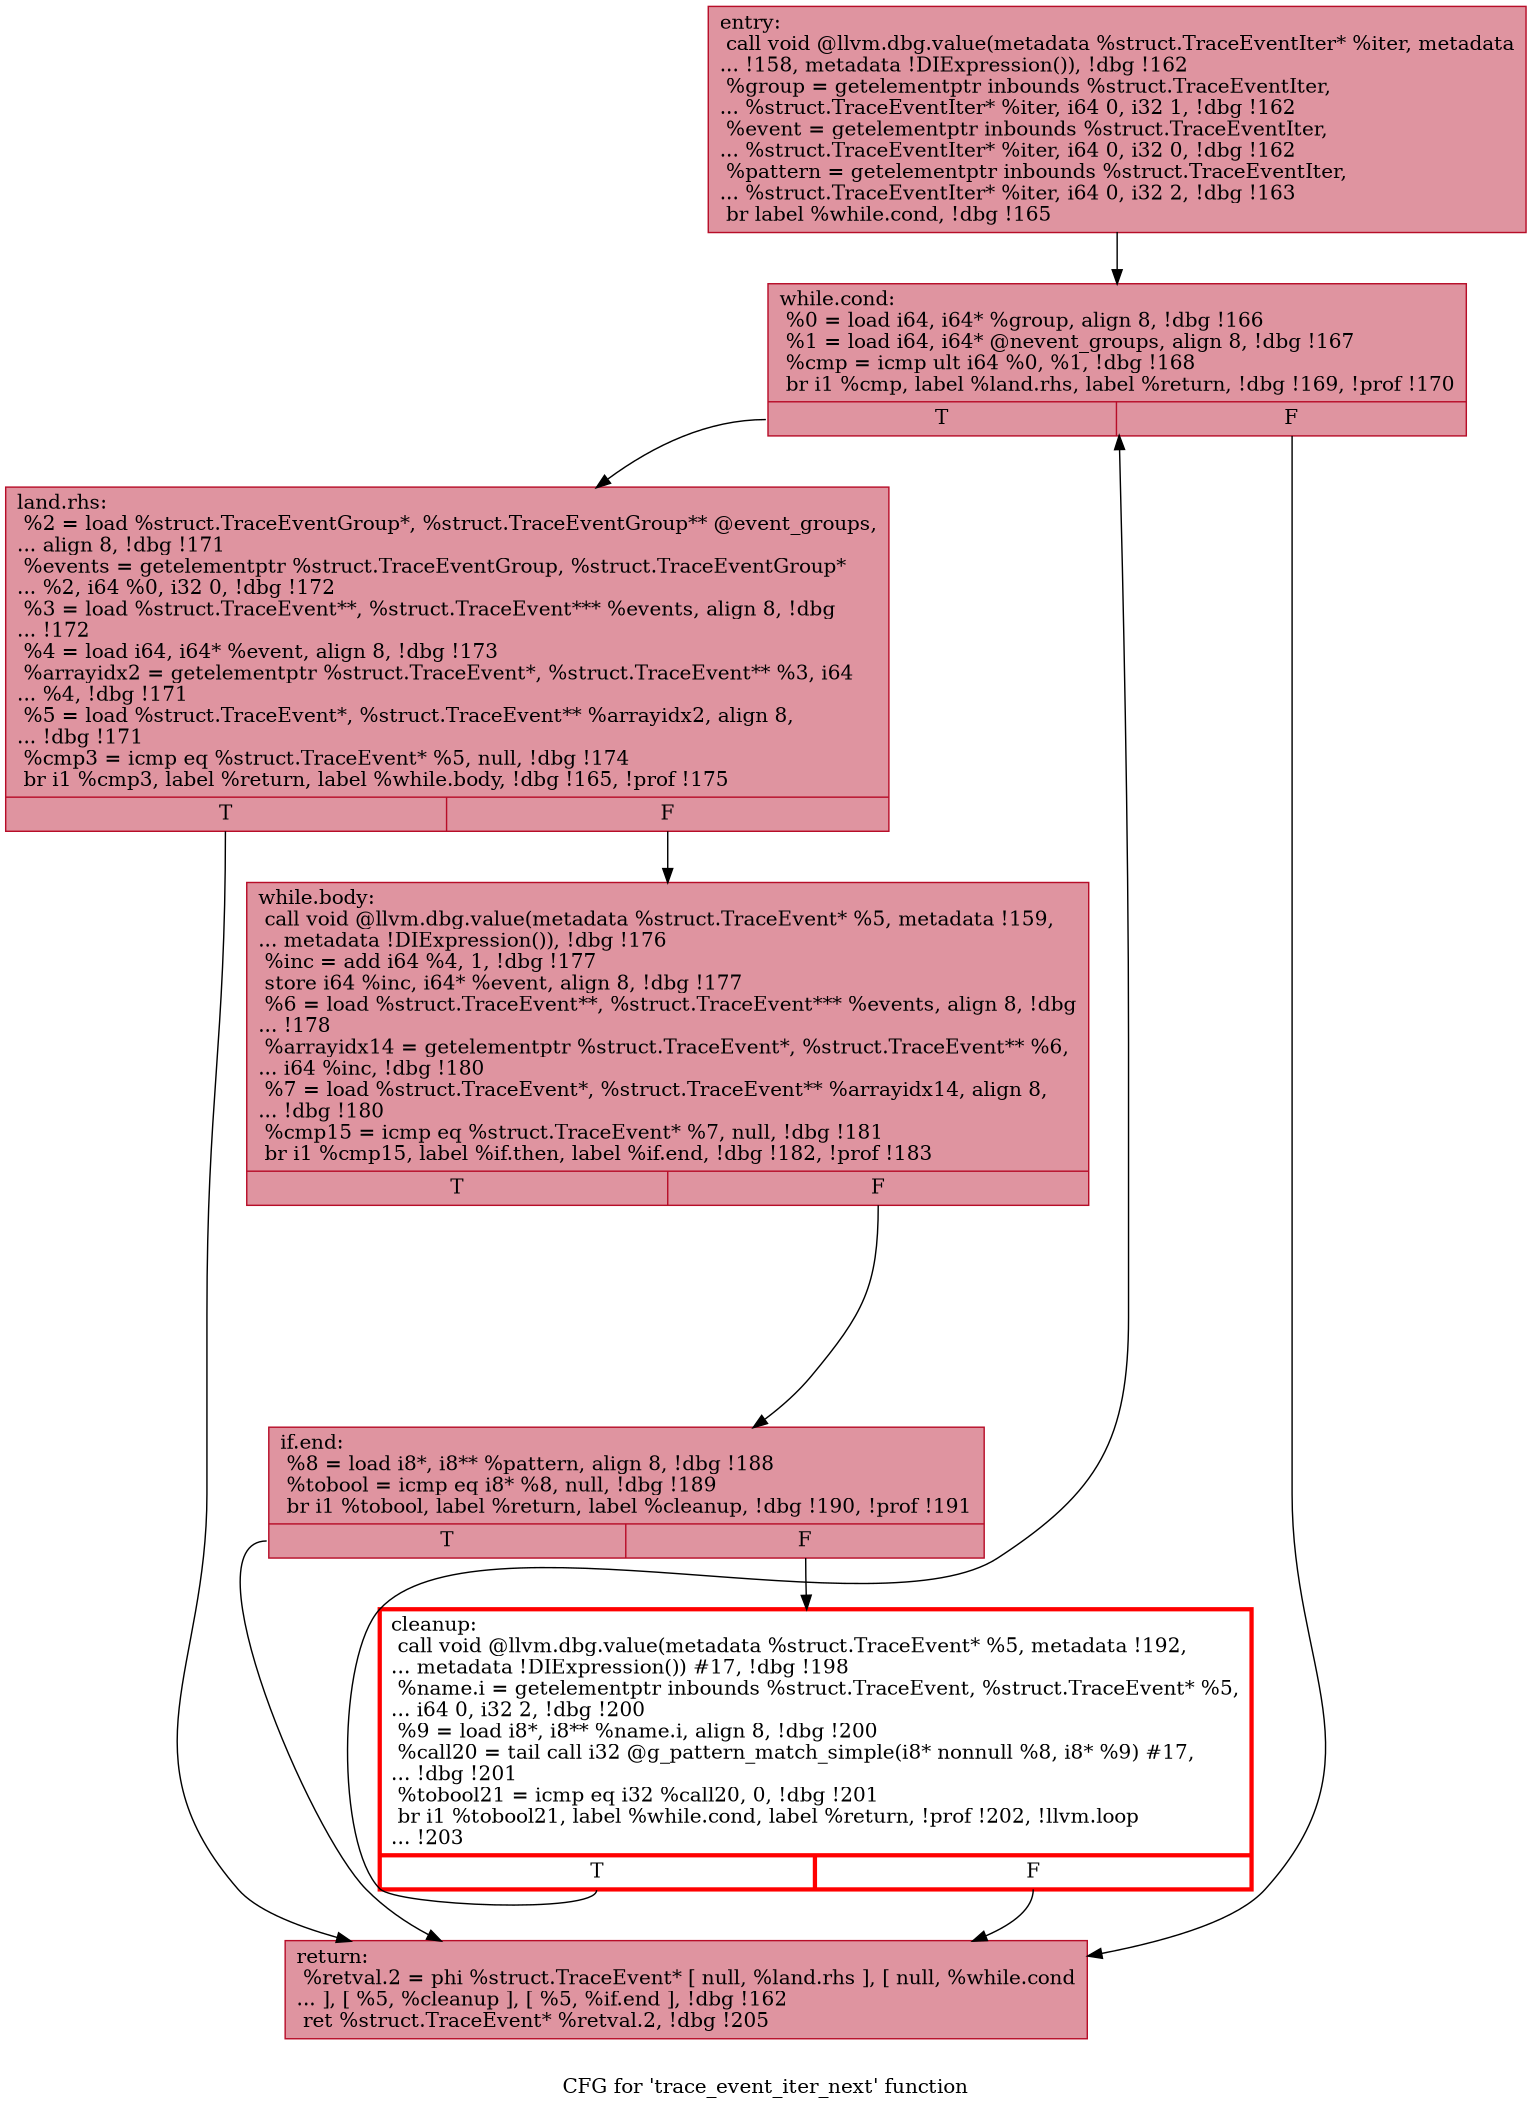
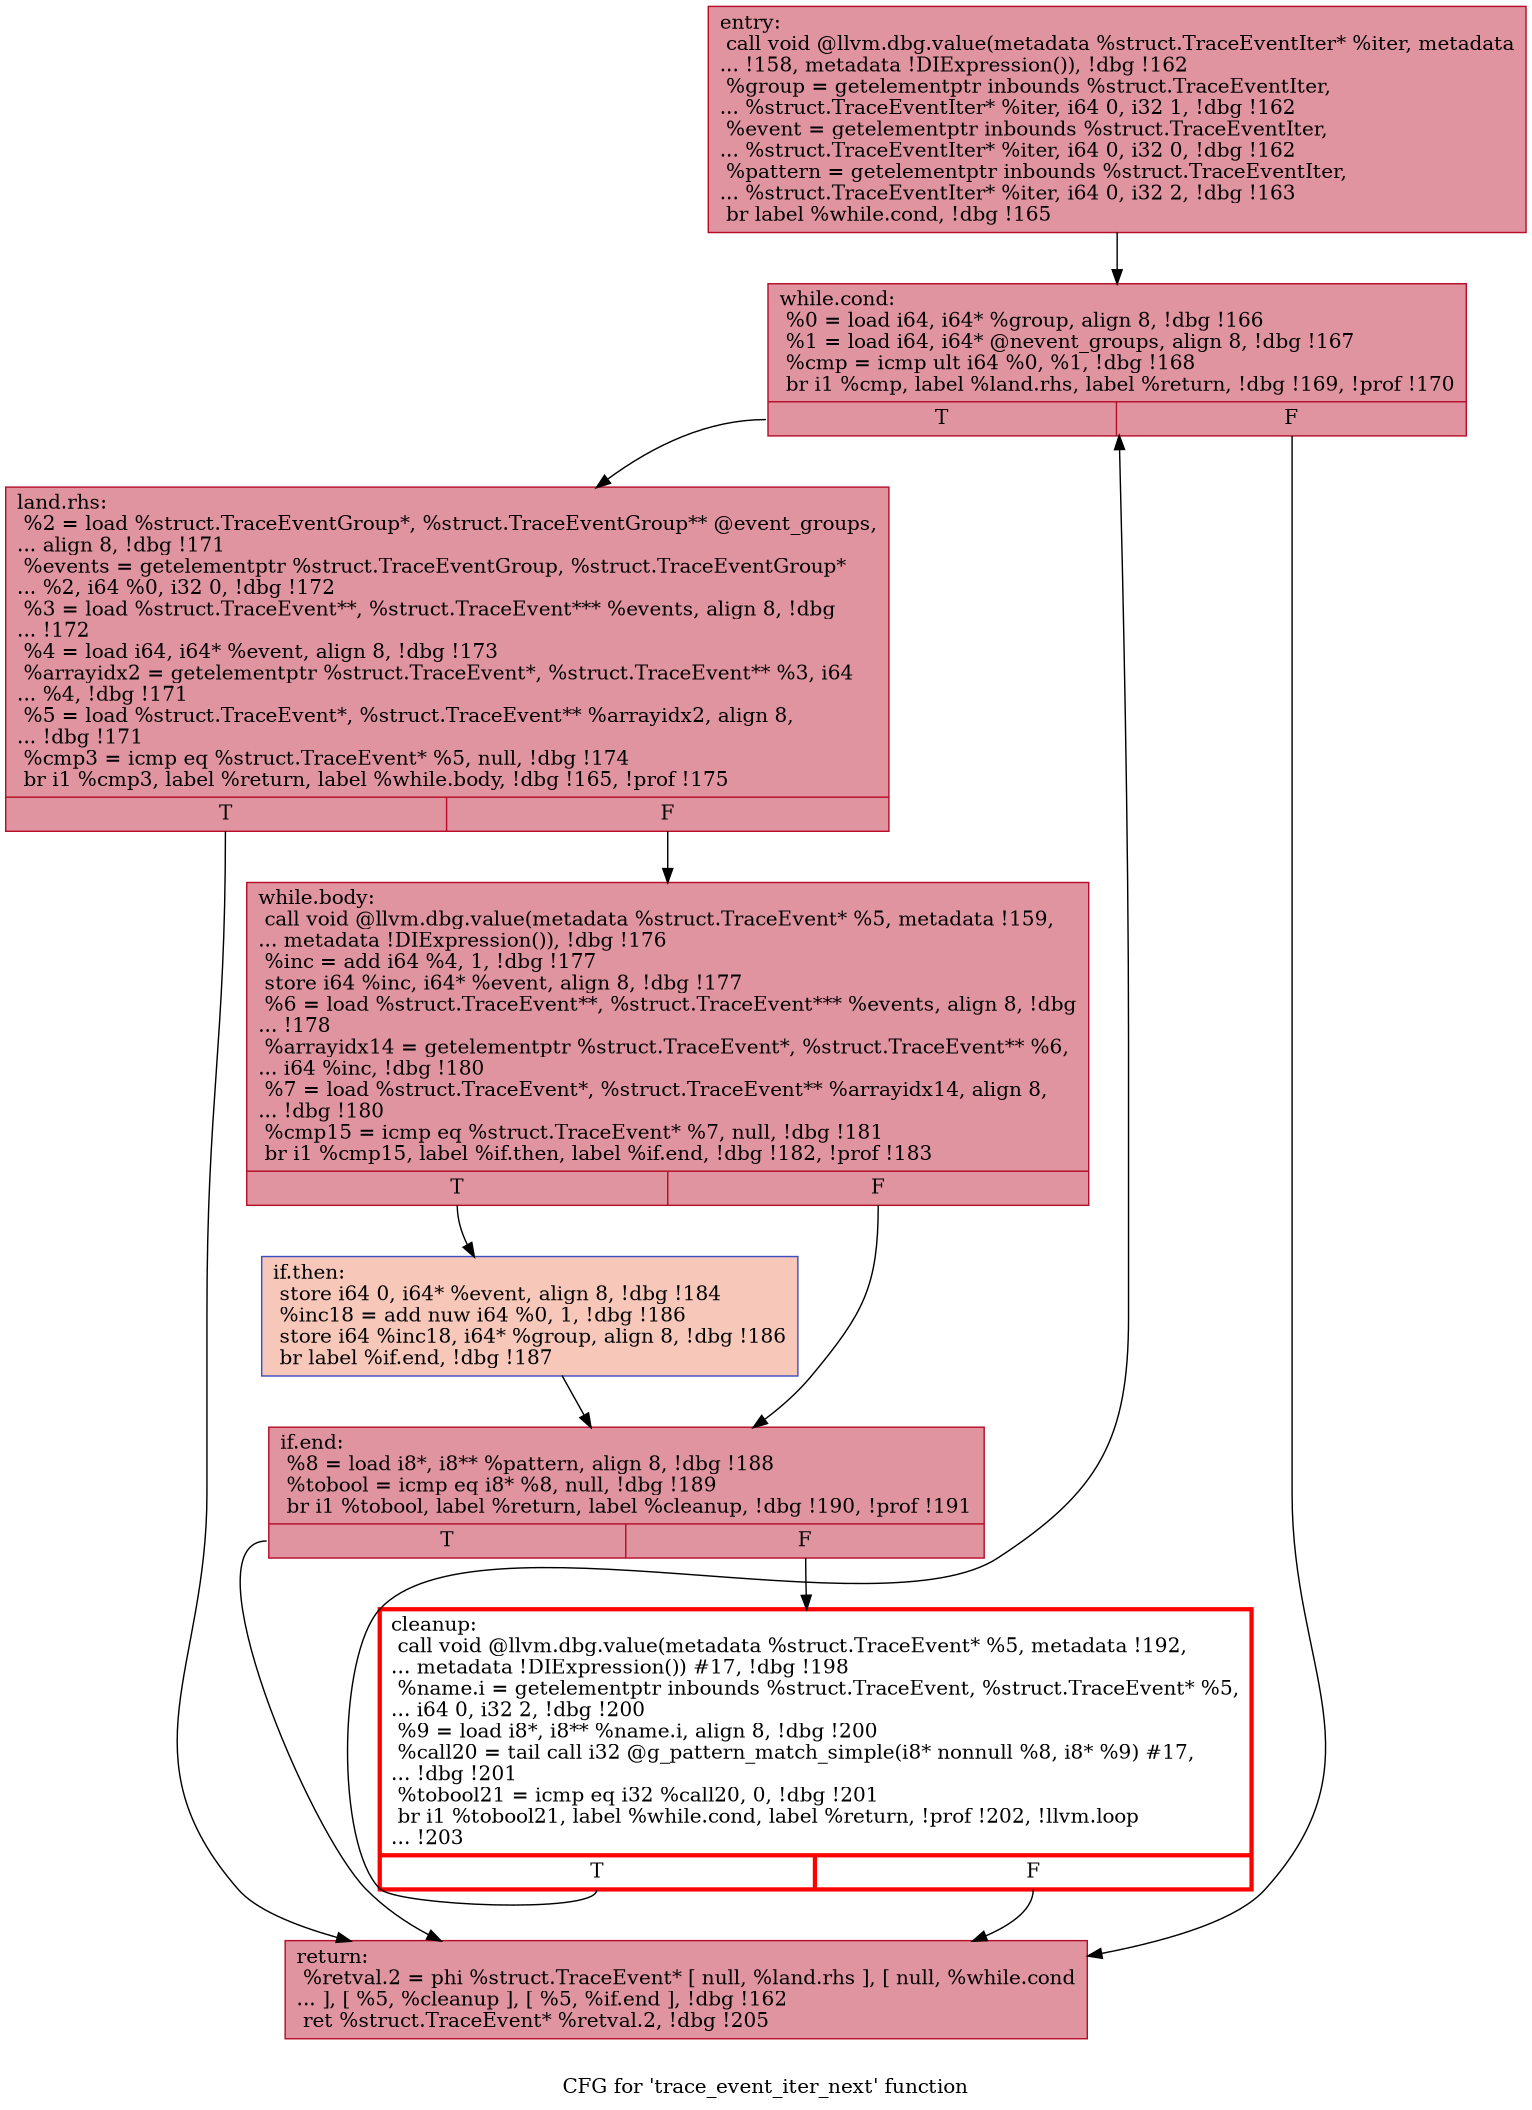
none -> (530, 1316)
